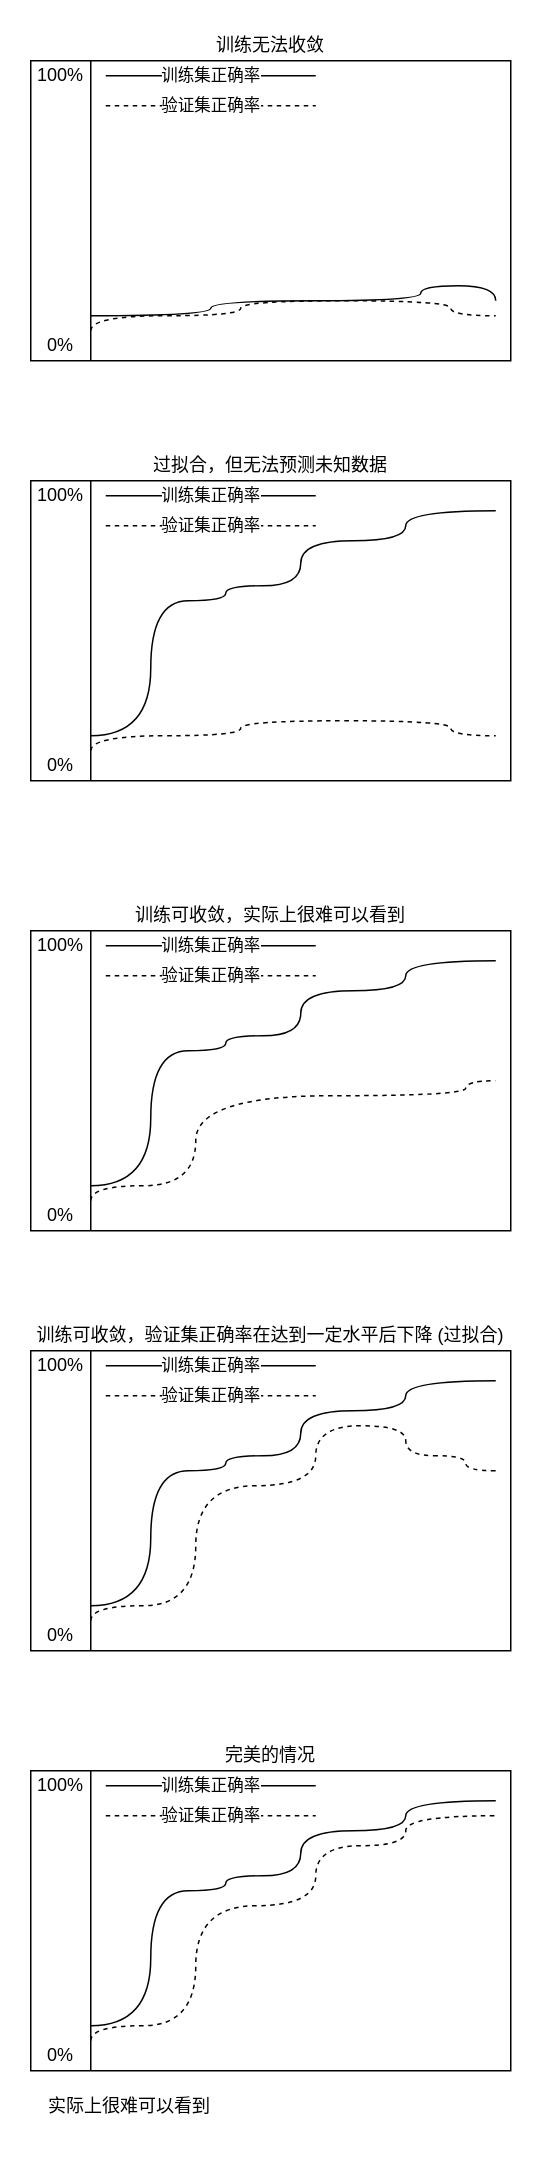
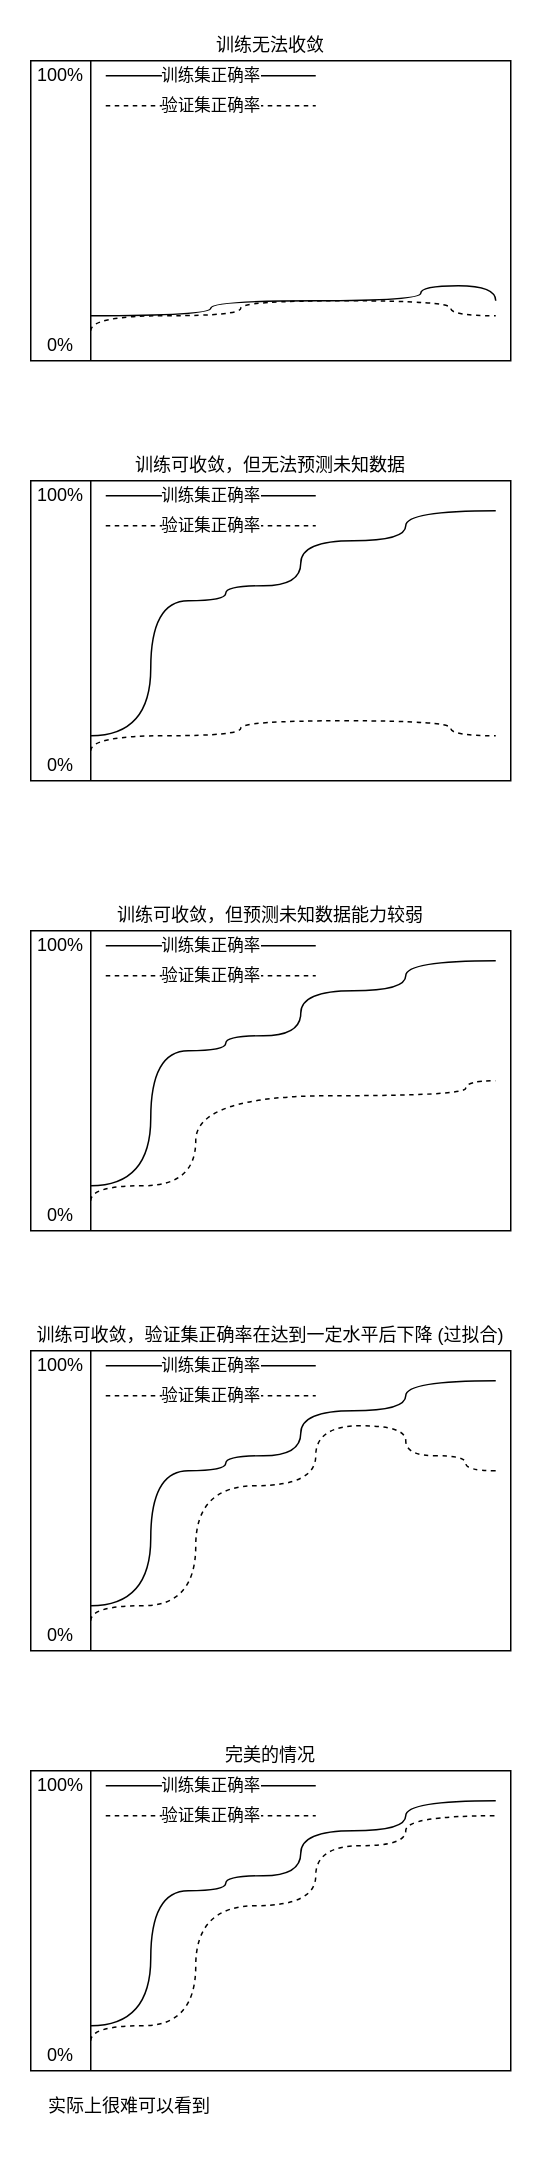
(271, 466) -> (271, 466)
(271, 916) -> (271, 916)
